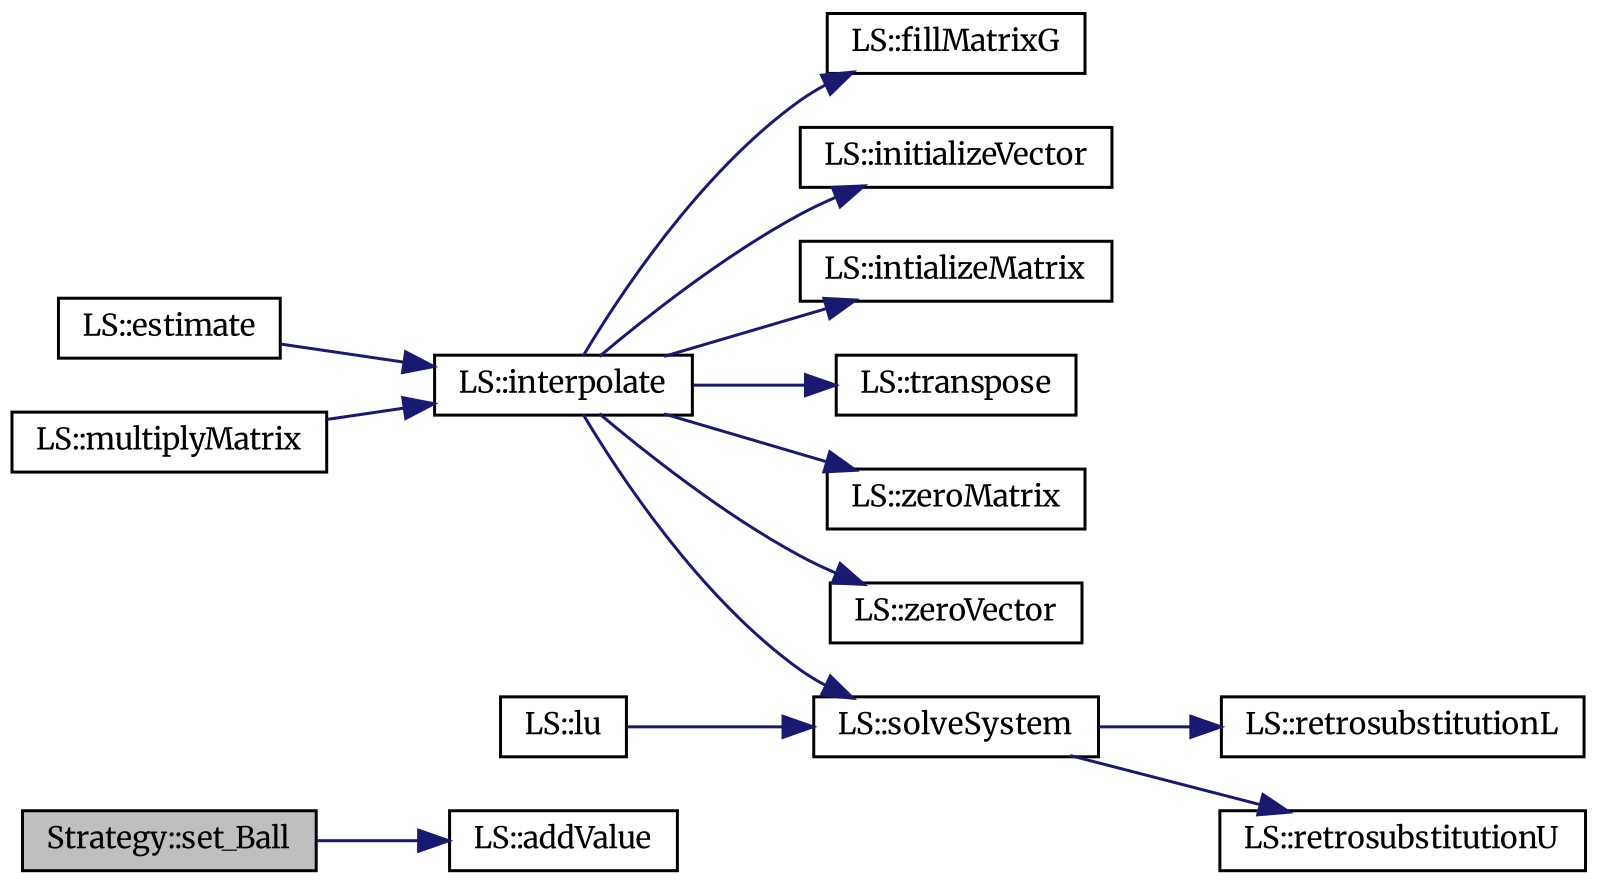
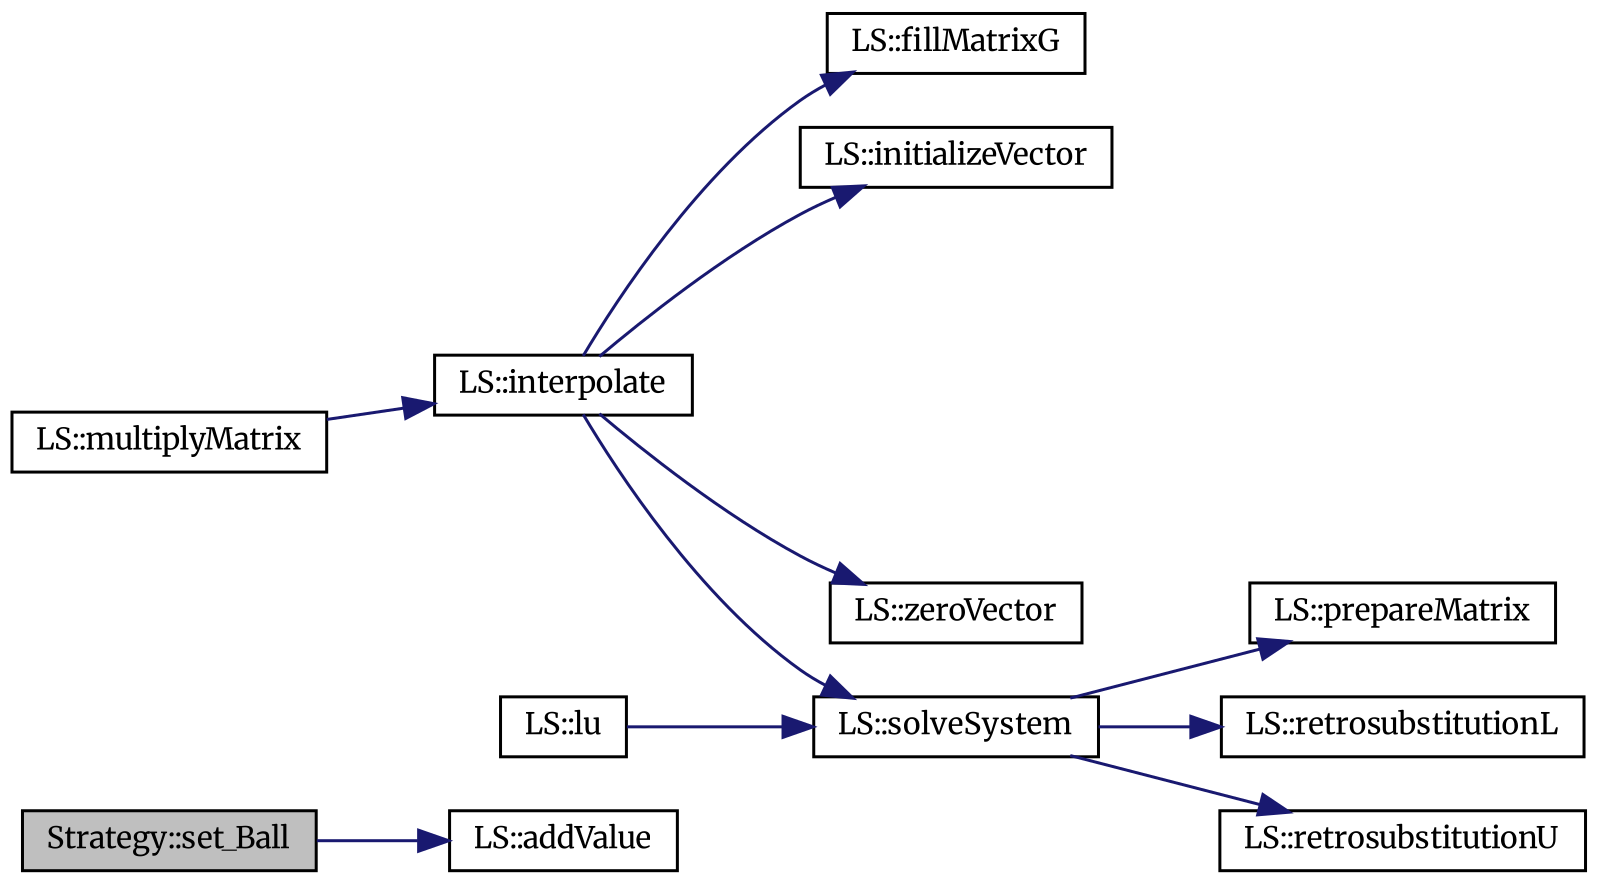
(956, 271) -> none
(169, 328) -> none
(956, 385) -> none
(956, 499) -> none
none -> (1403, 613)
